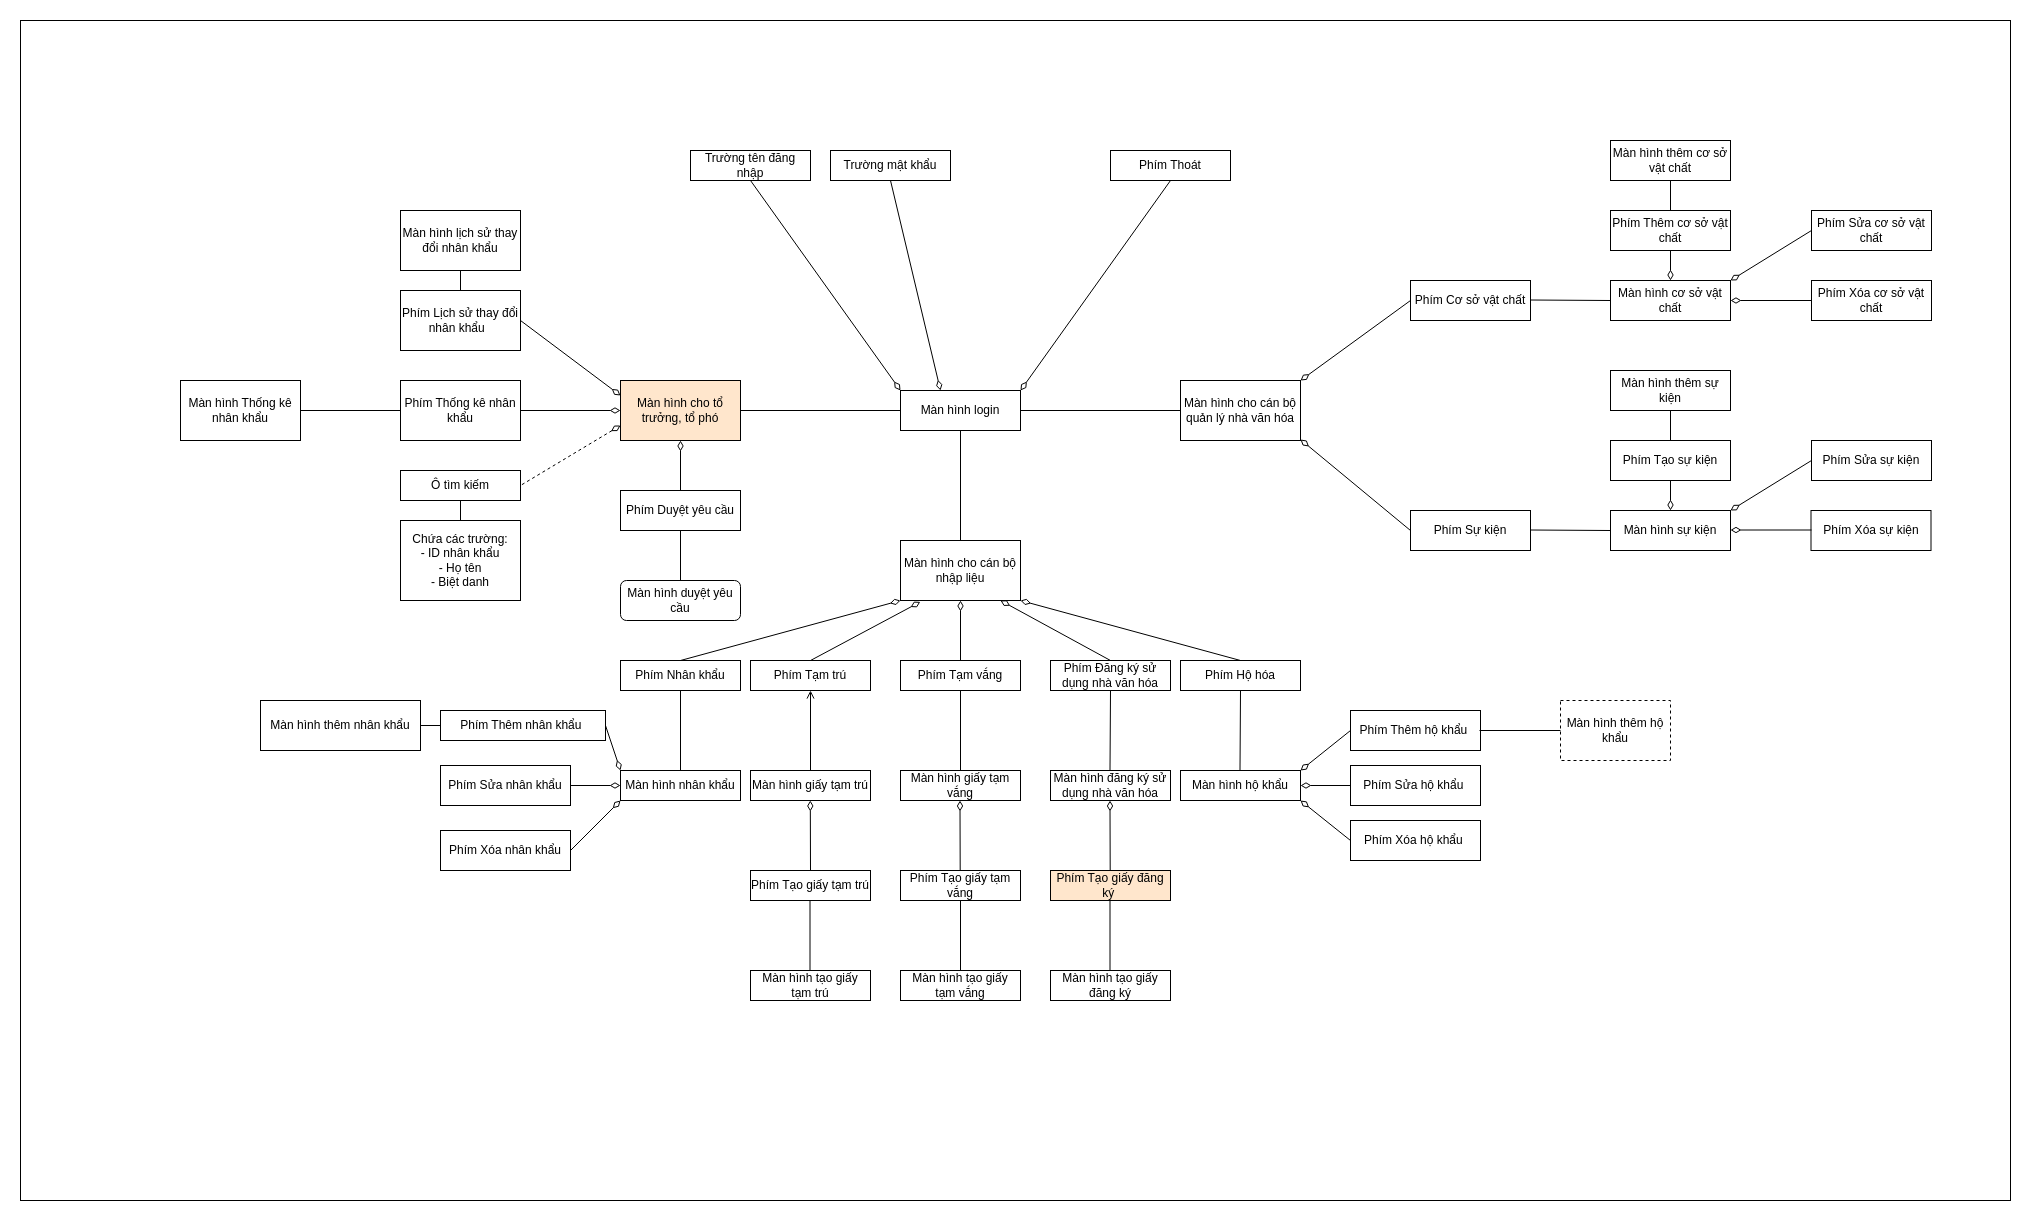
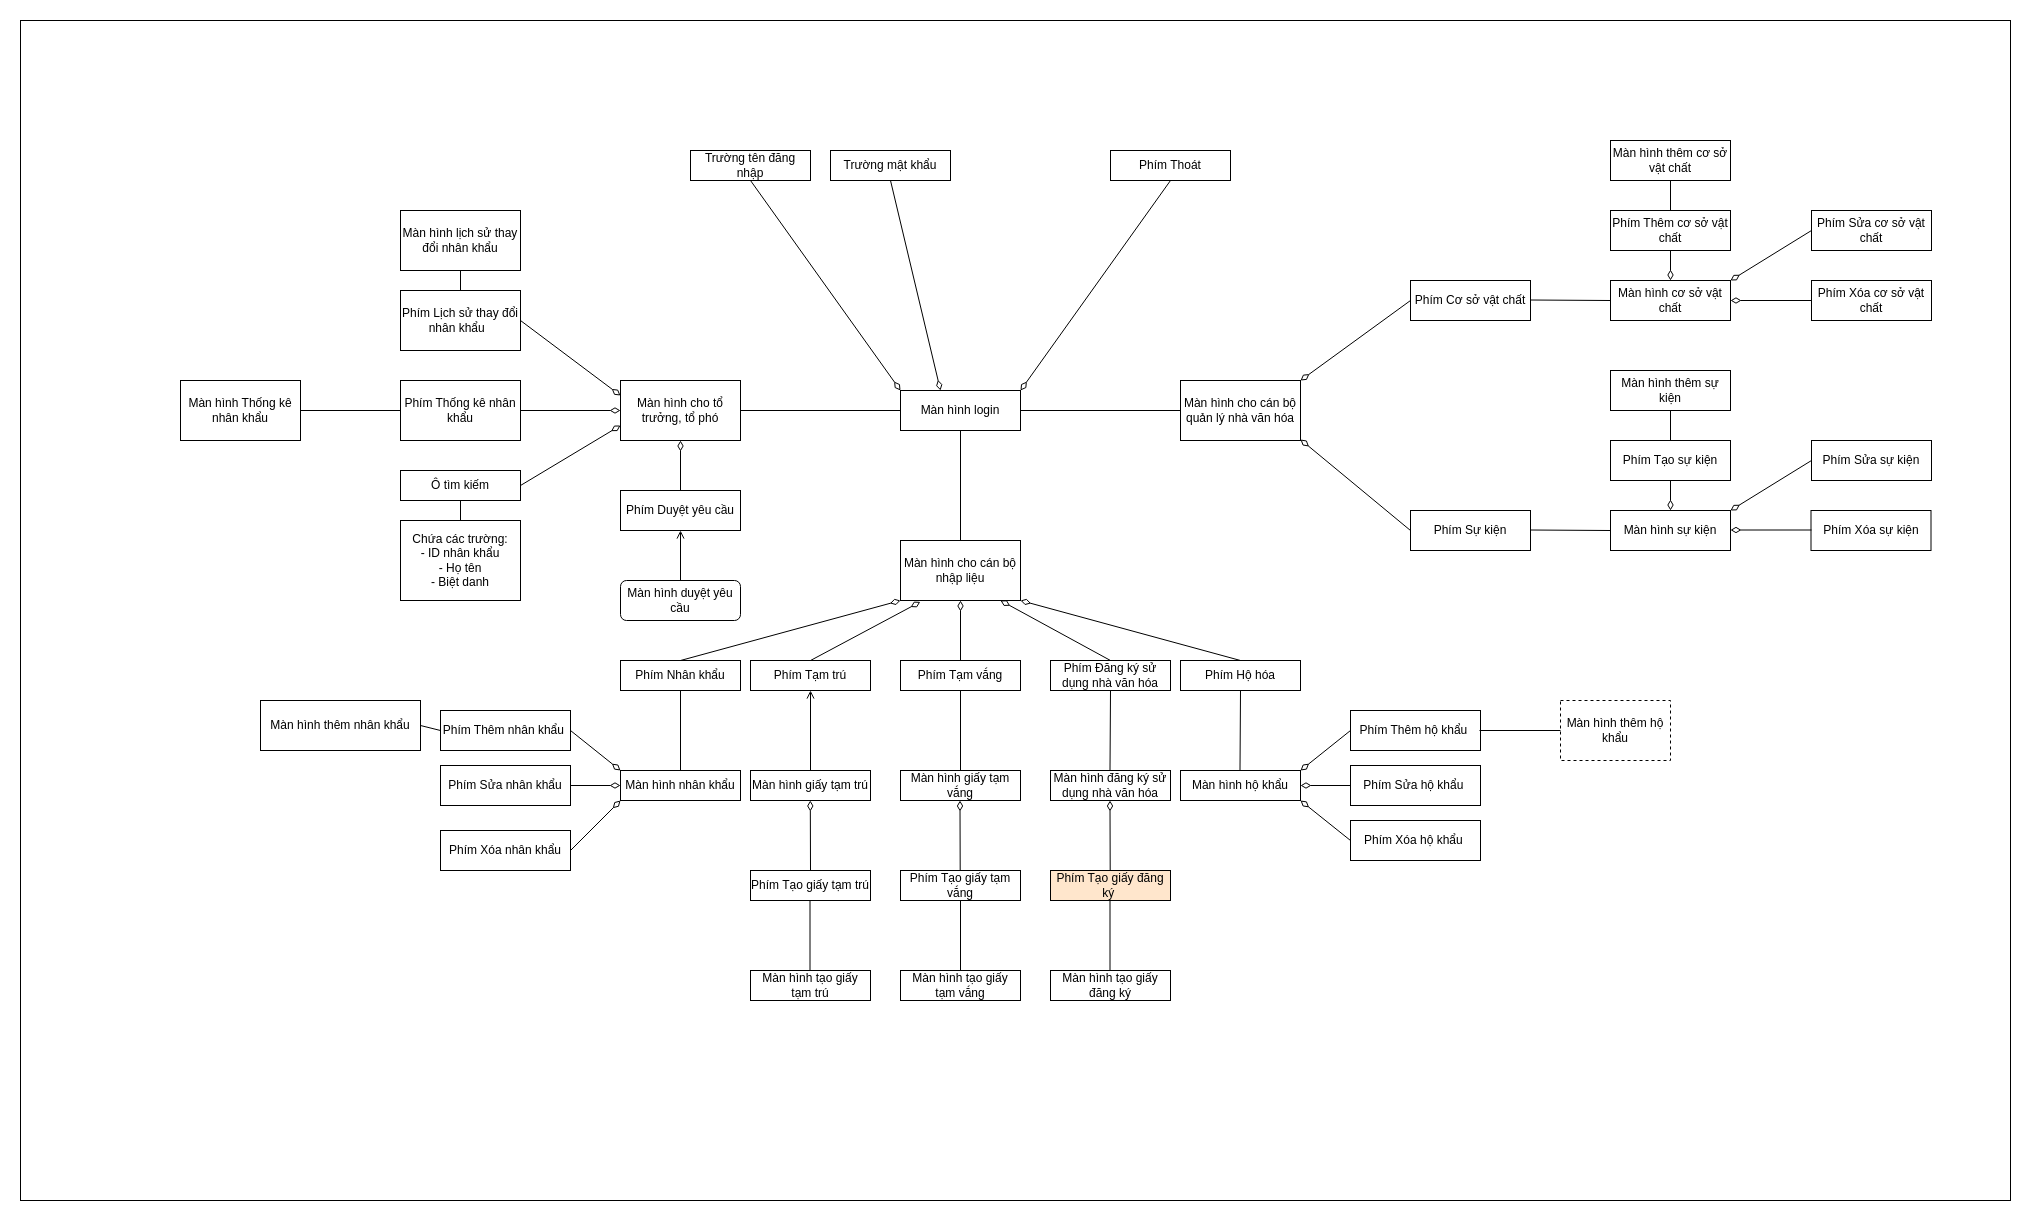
(681, 411) -> (681, 411)
(565, 459) -> (565, 459)
(681, 536) -> (681, 536)
(523, 726) -> (506, 731)
